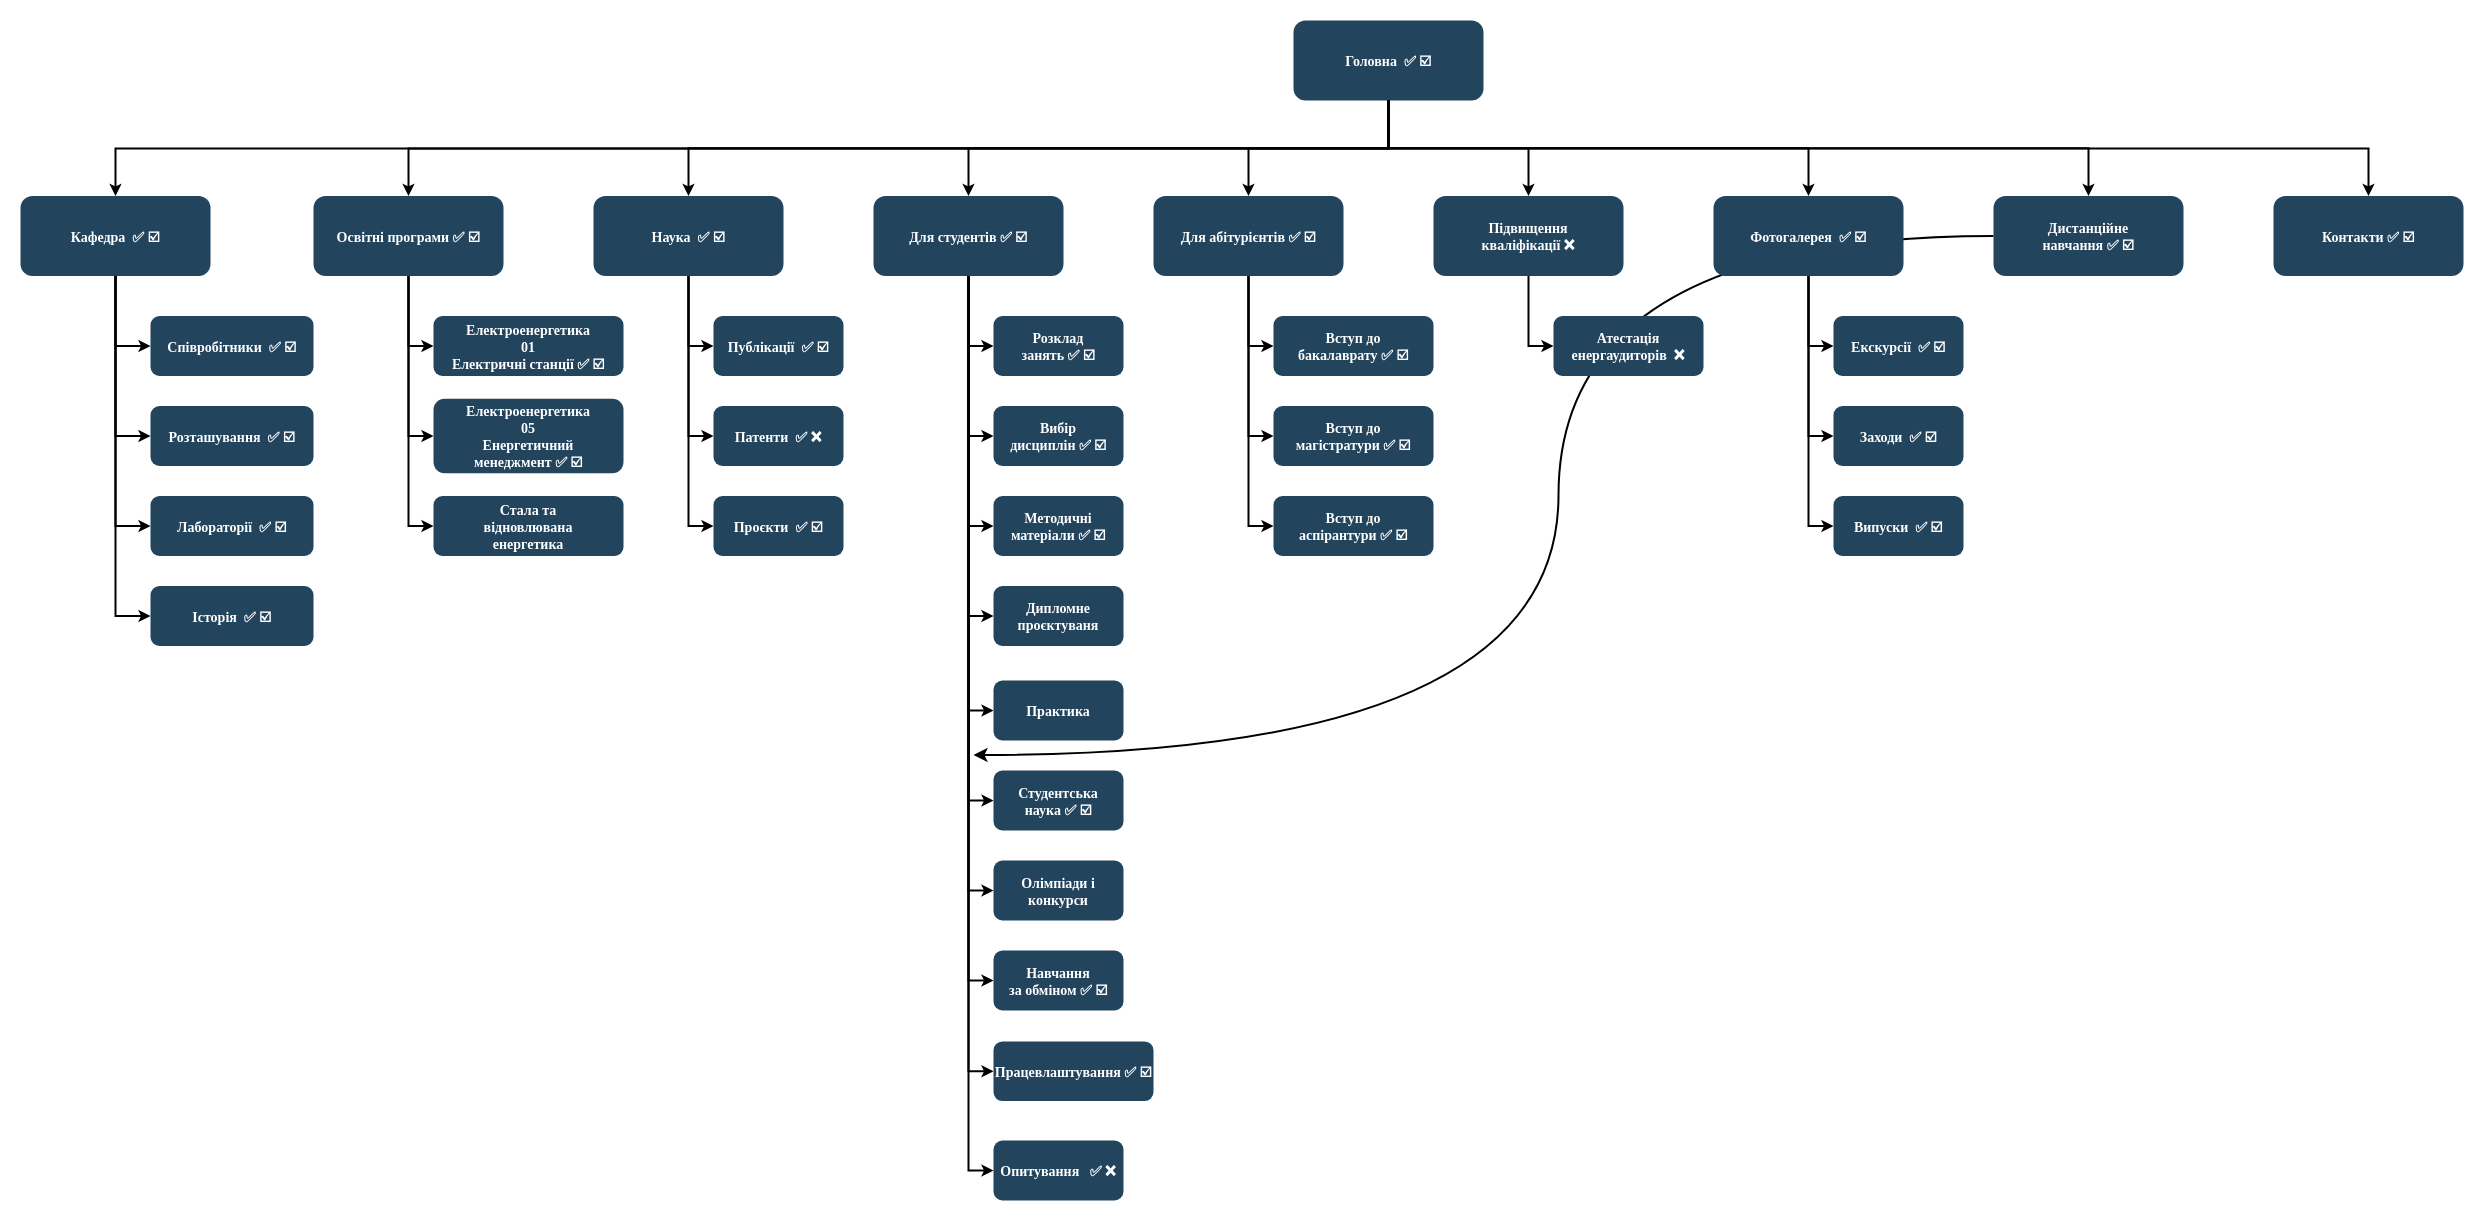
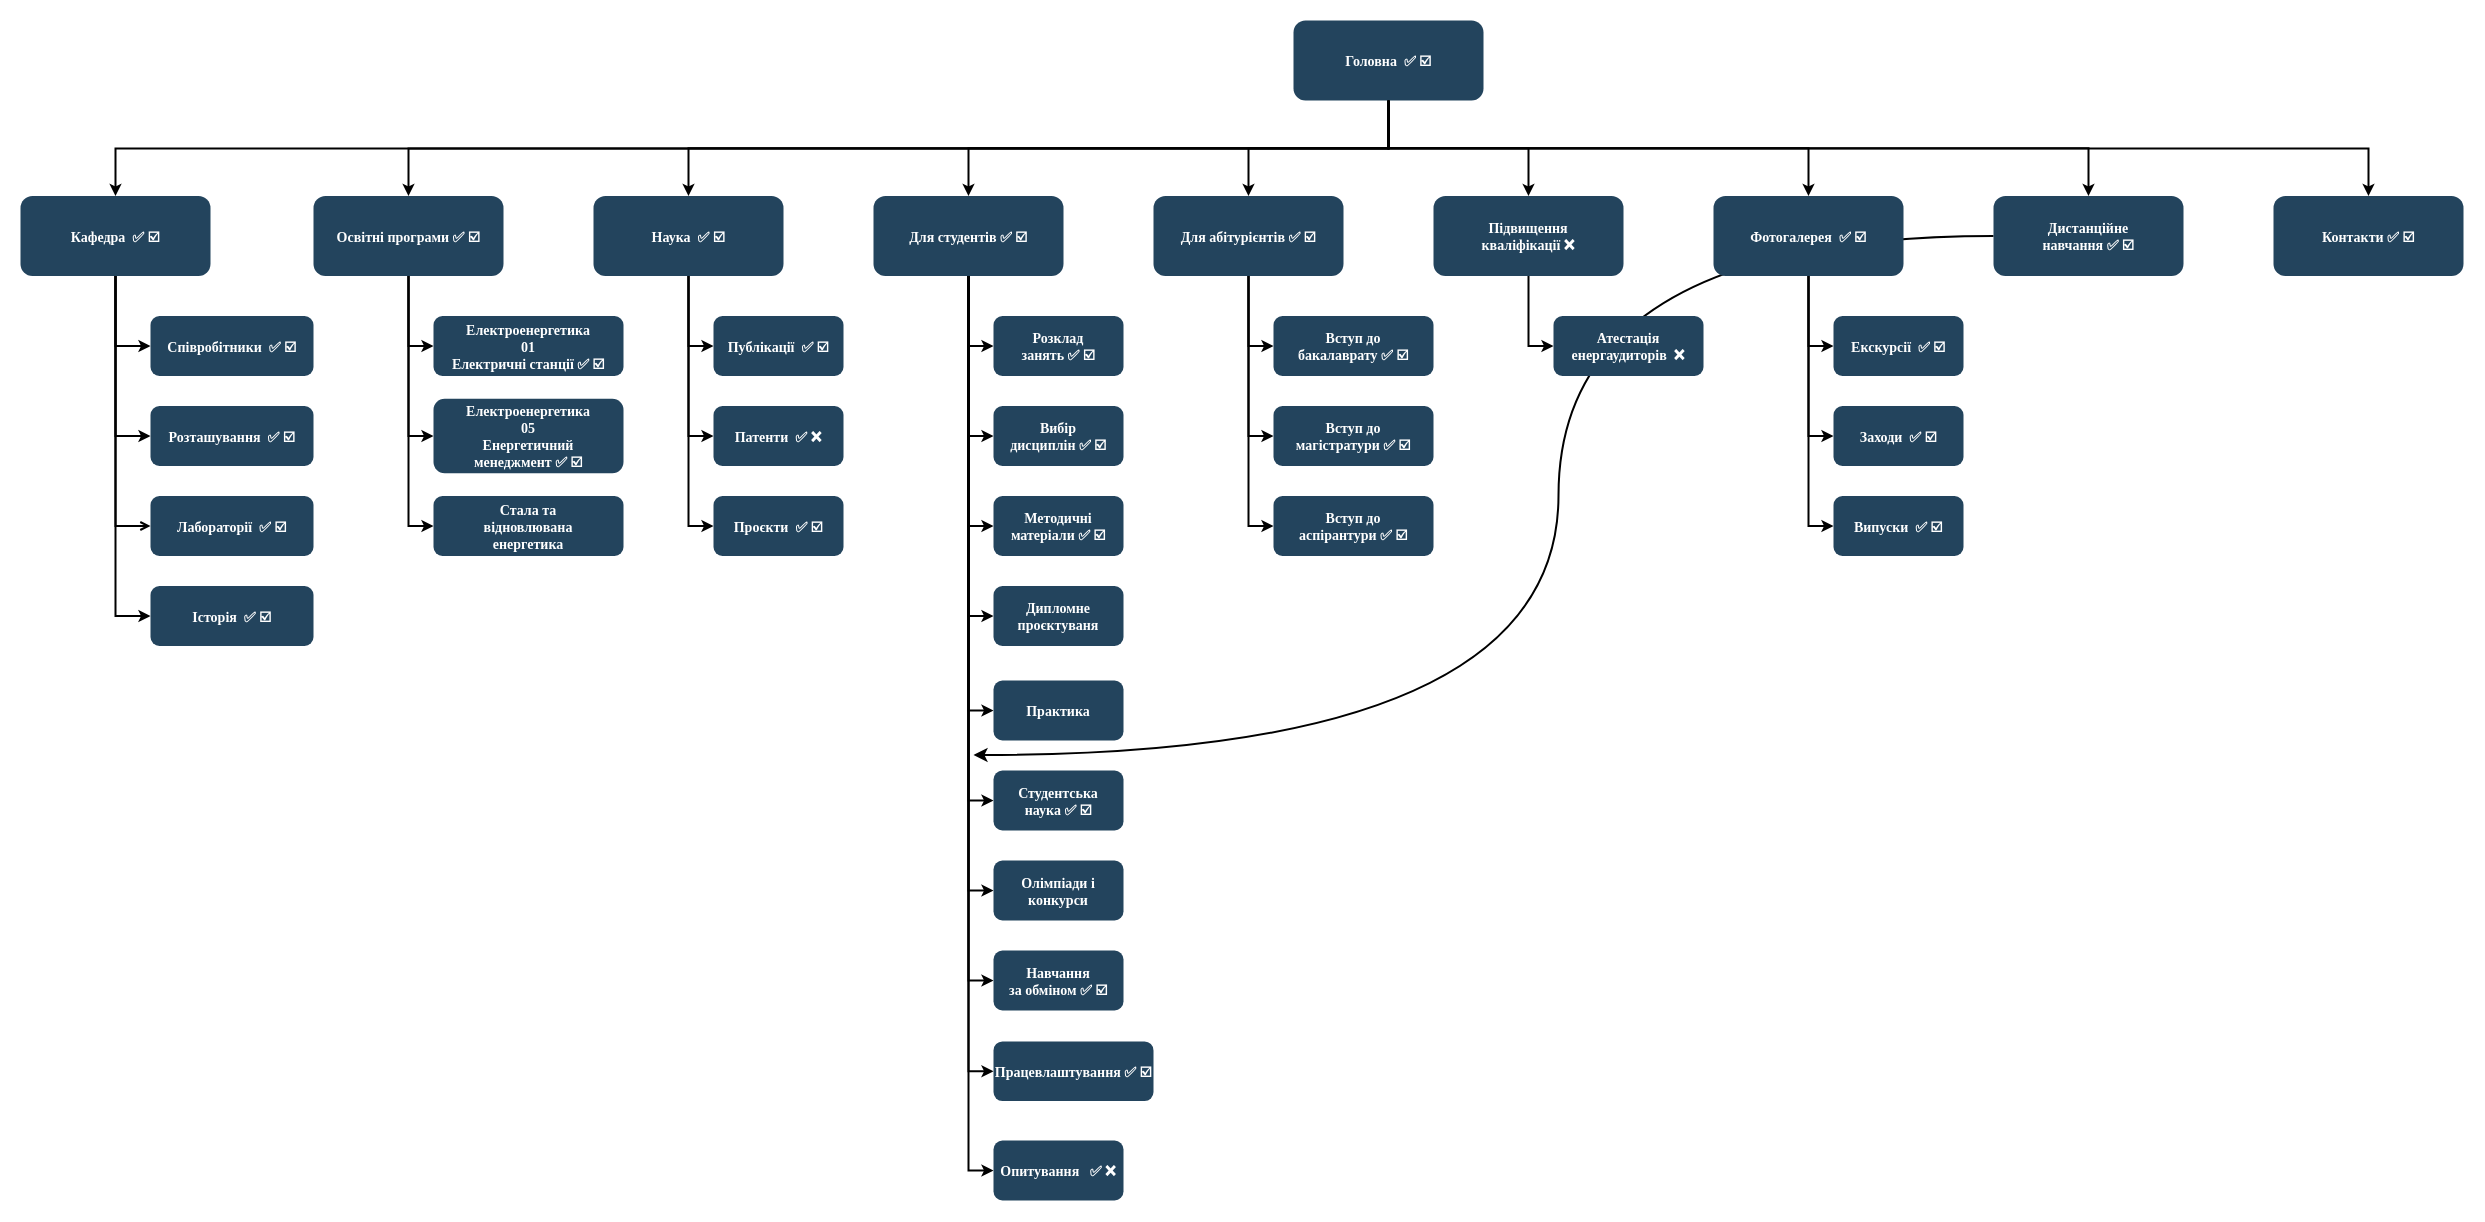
(140, 526) -> (141, 526)
